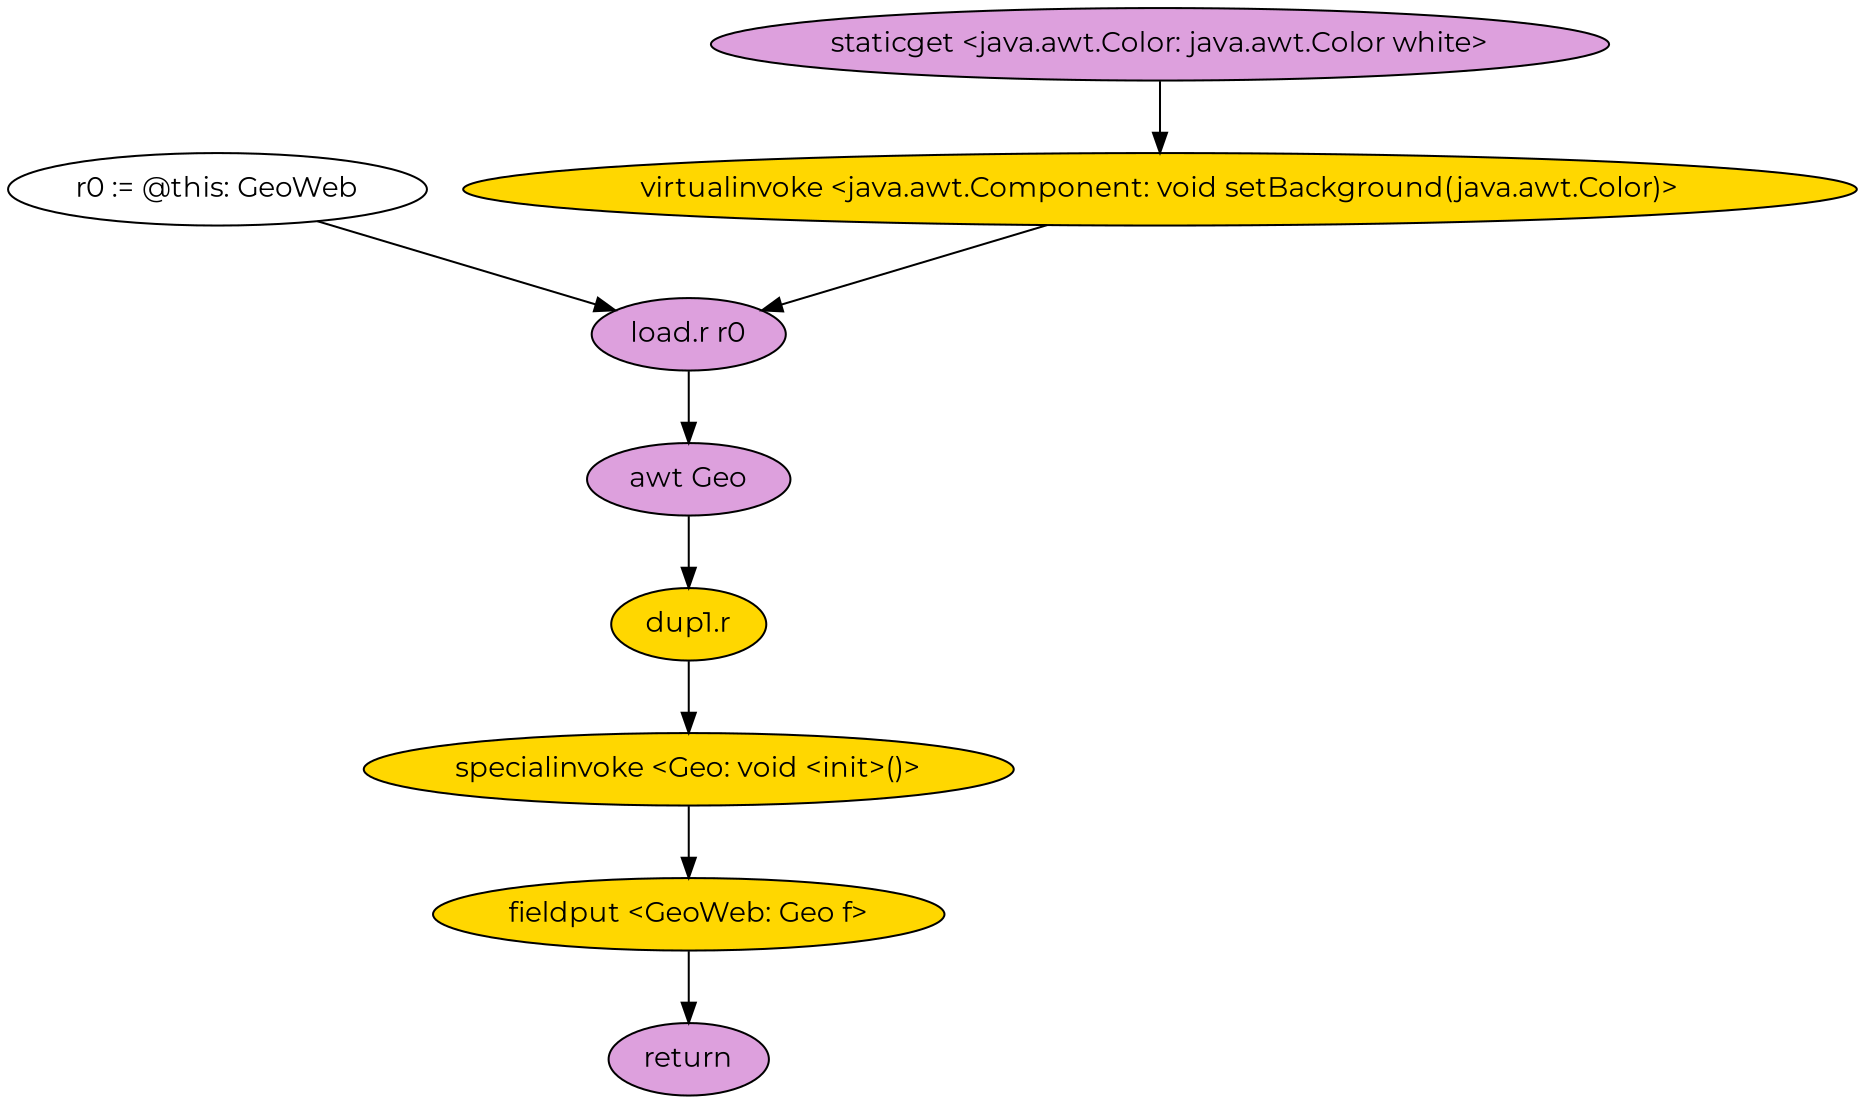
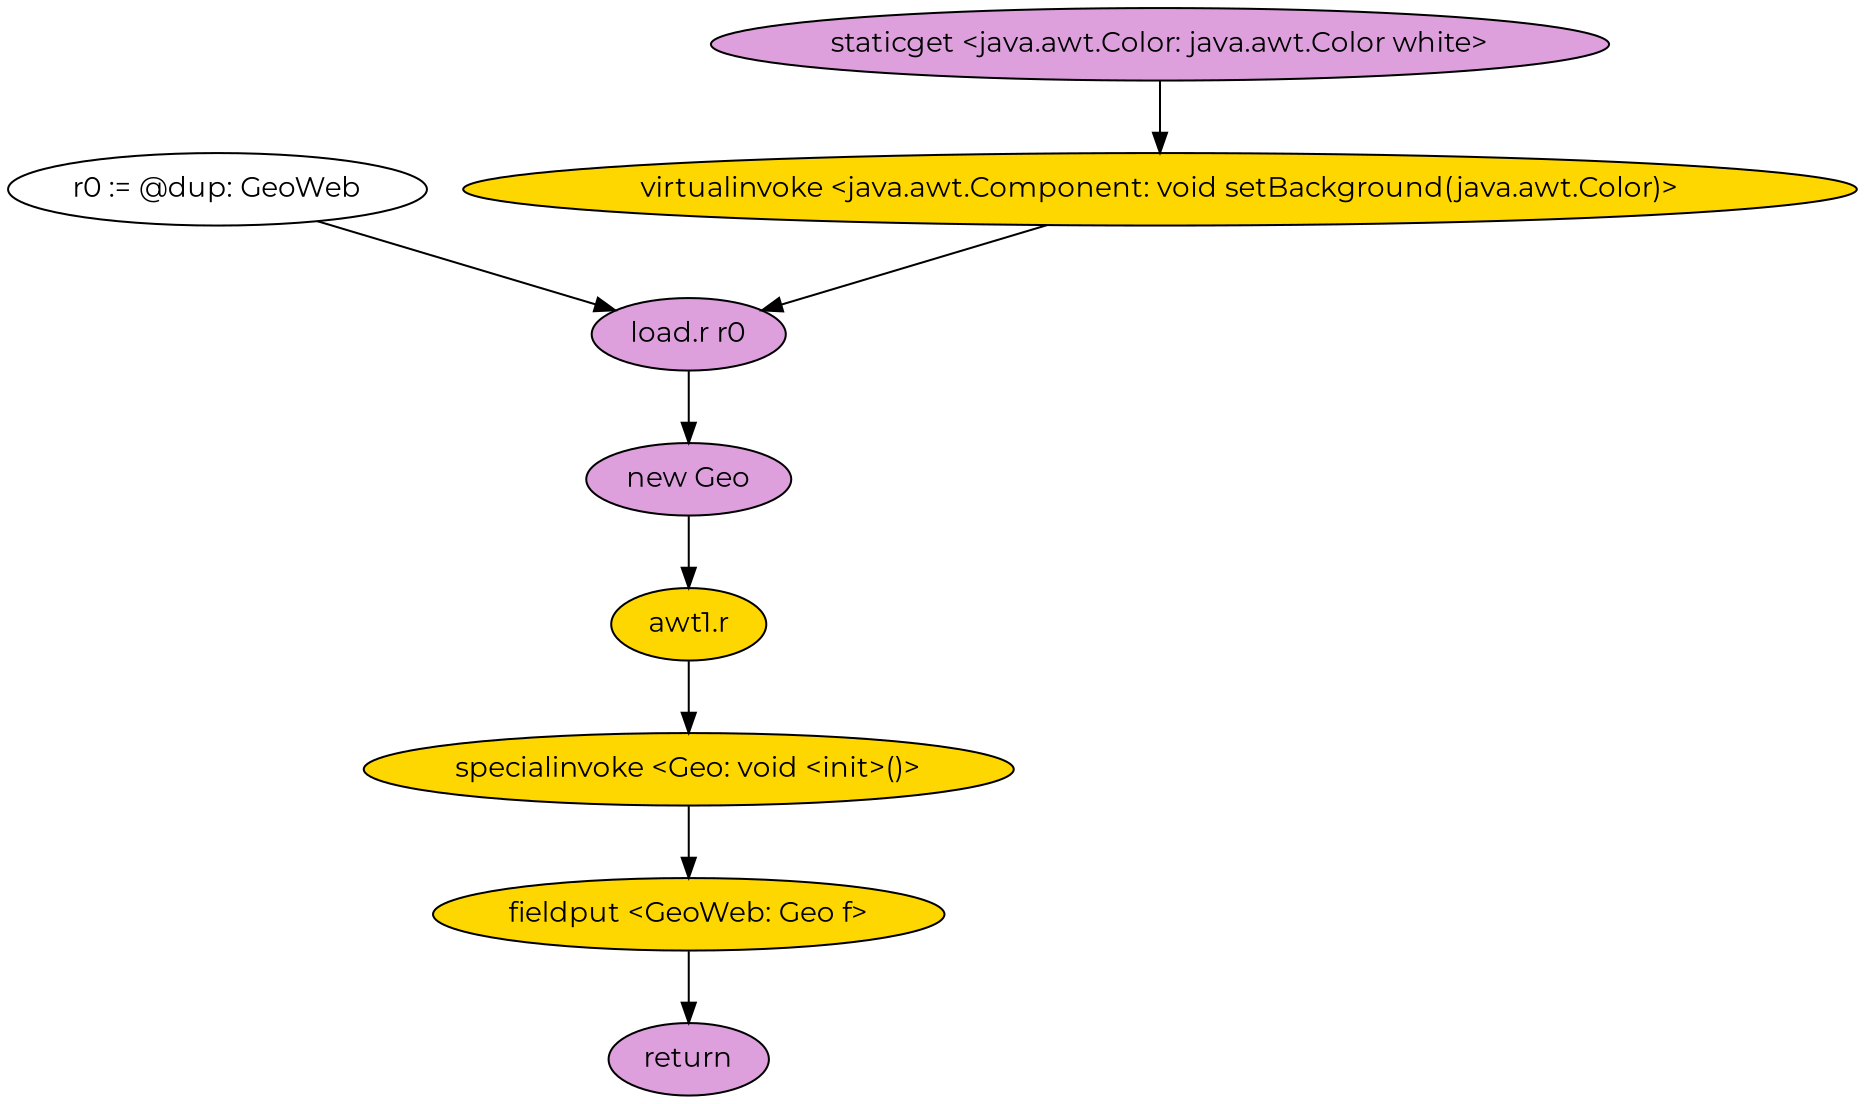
(218, 189) -> (218, 189)
(689, 479) -> (689, 479)
(689, 624) -> (689, 624)
